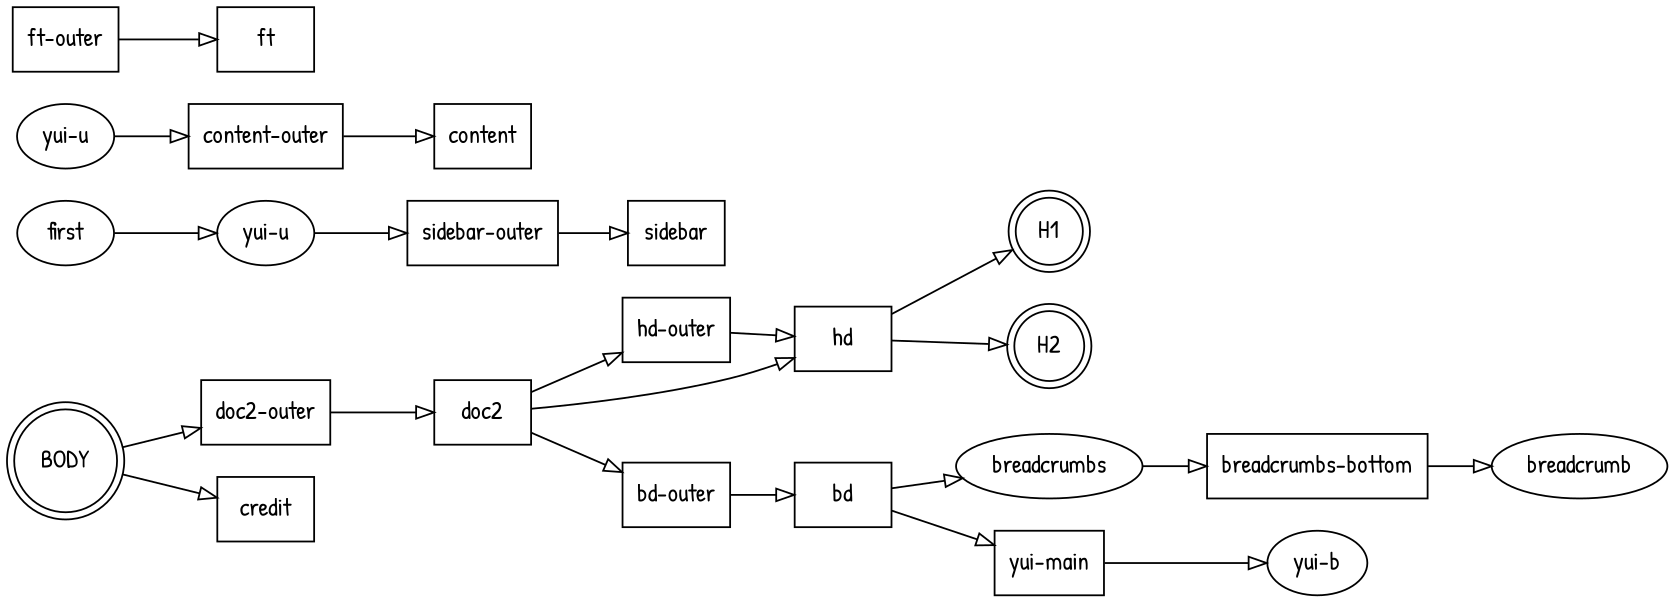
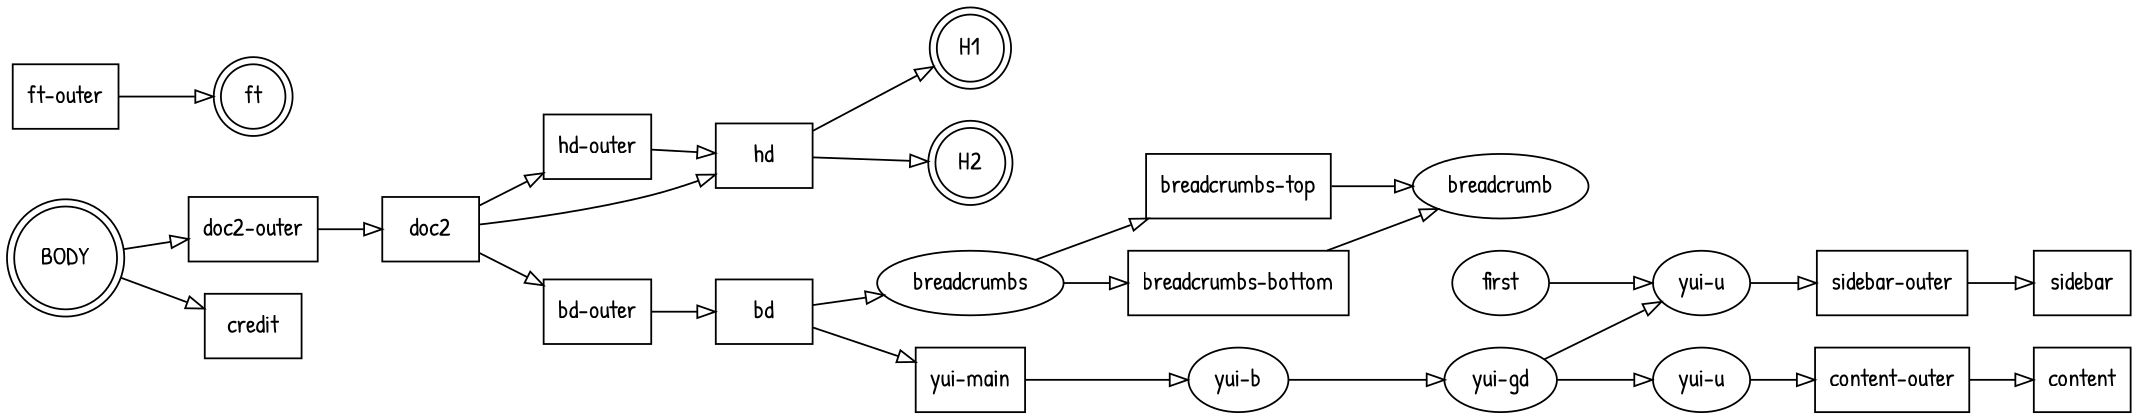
(266, 39) -> (253, 97)
none -> (1238, 186)
none -> (1501, 380)
